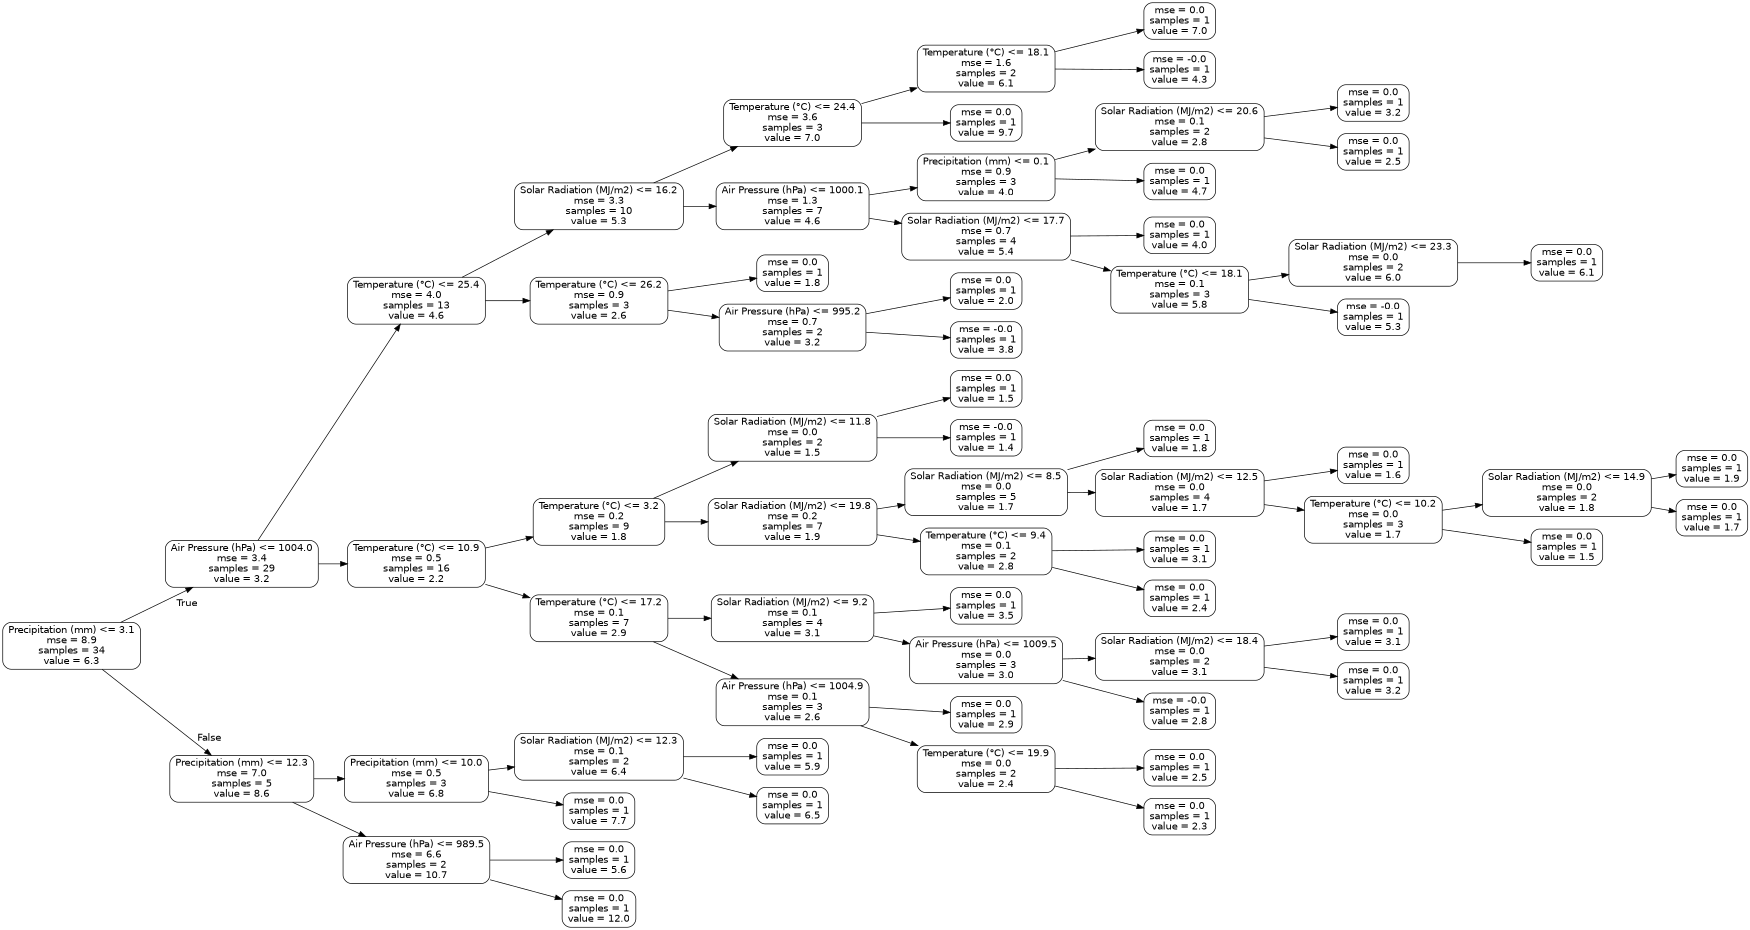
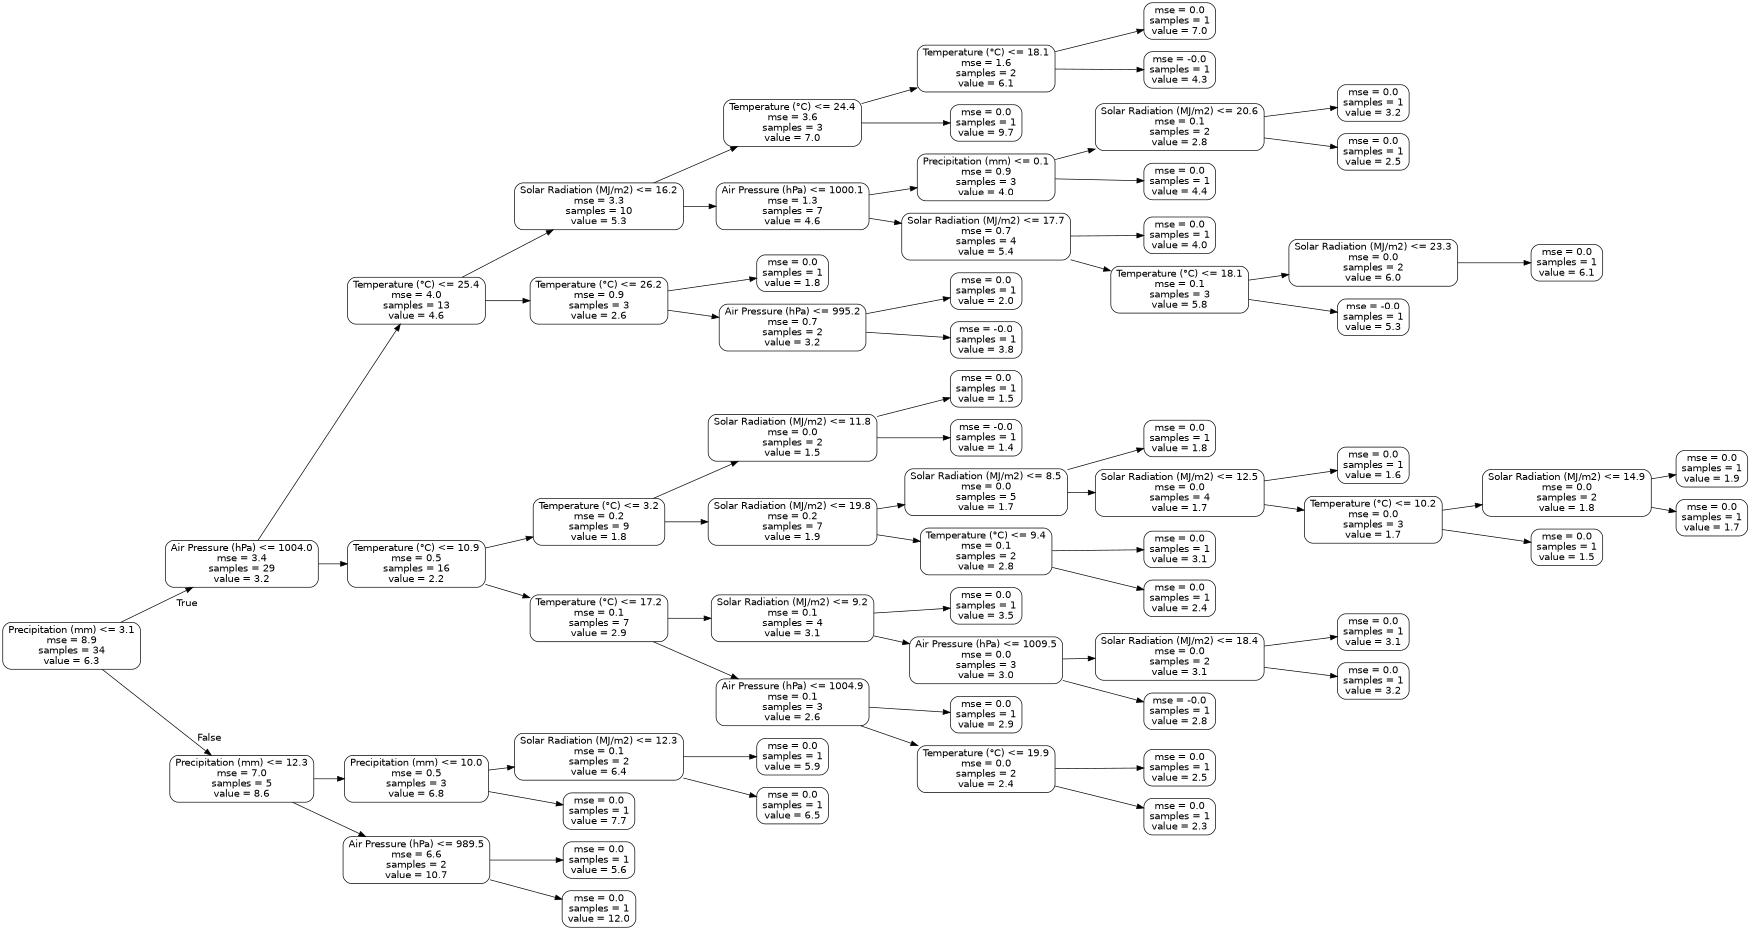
(1180, 182) -> (1180, 182)
